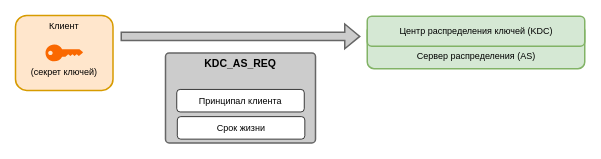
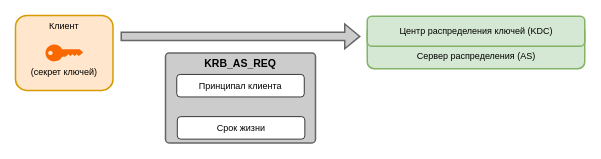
(240, 63) -> (240, 63)
(240, 101) -> (240, 86)
